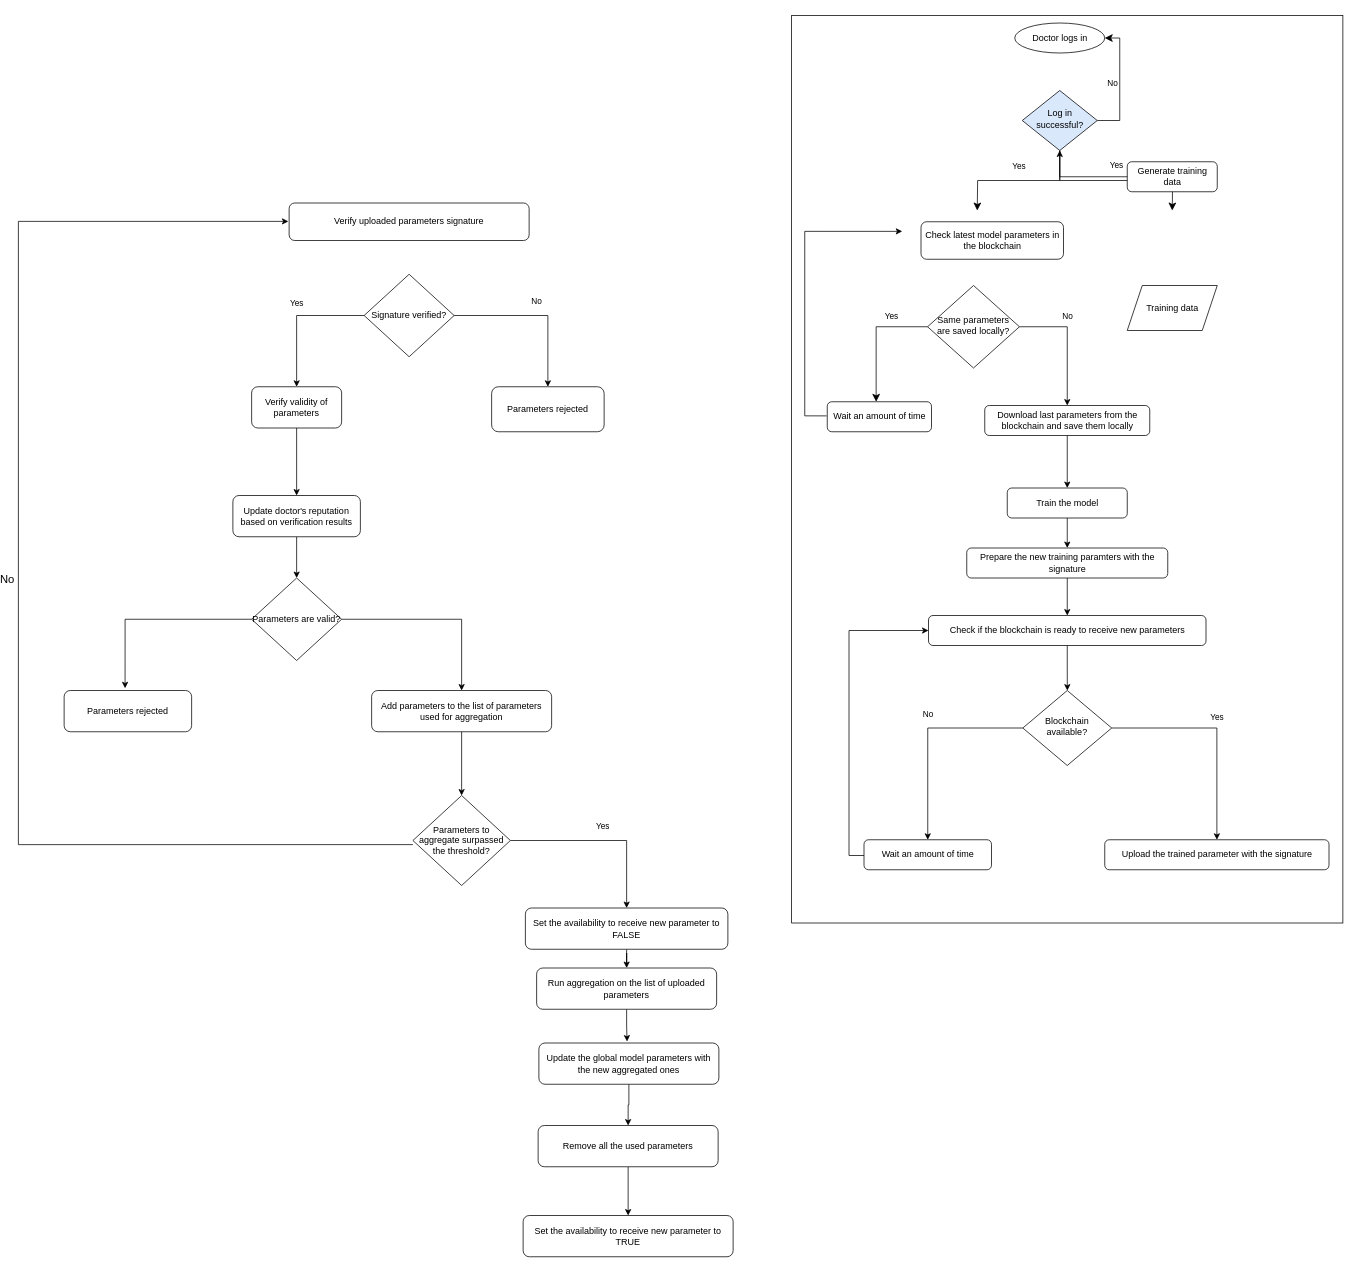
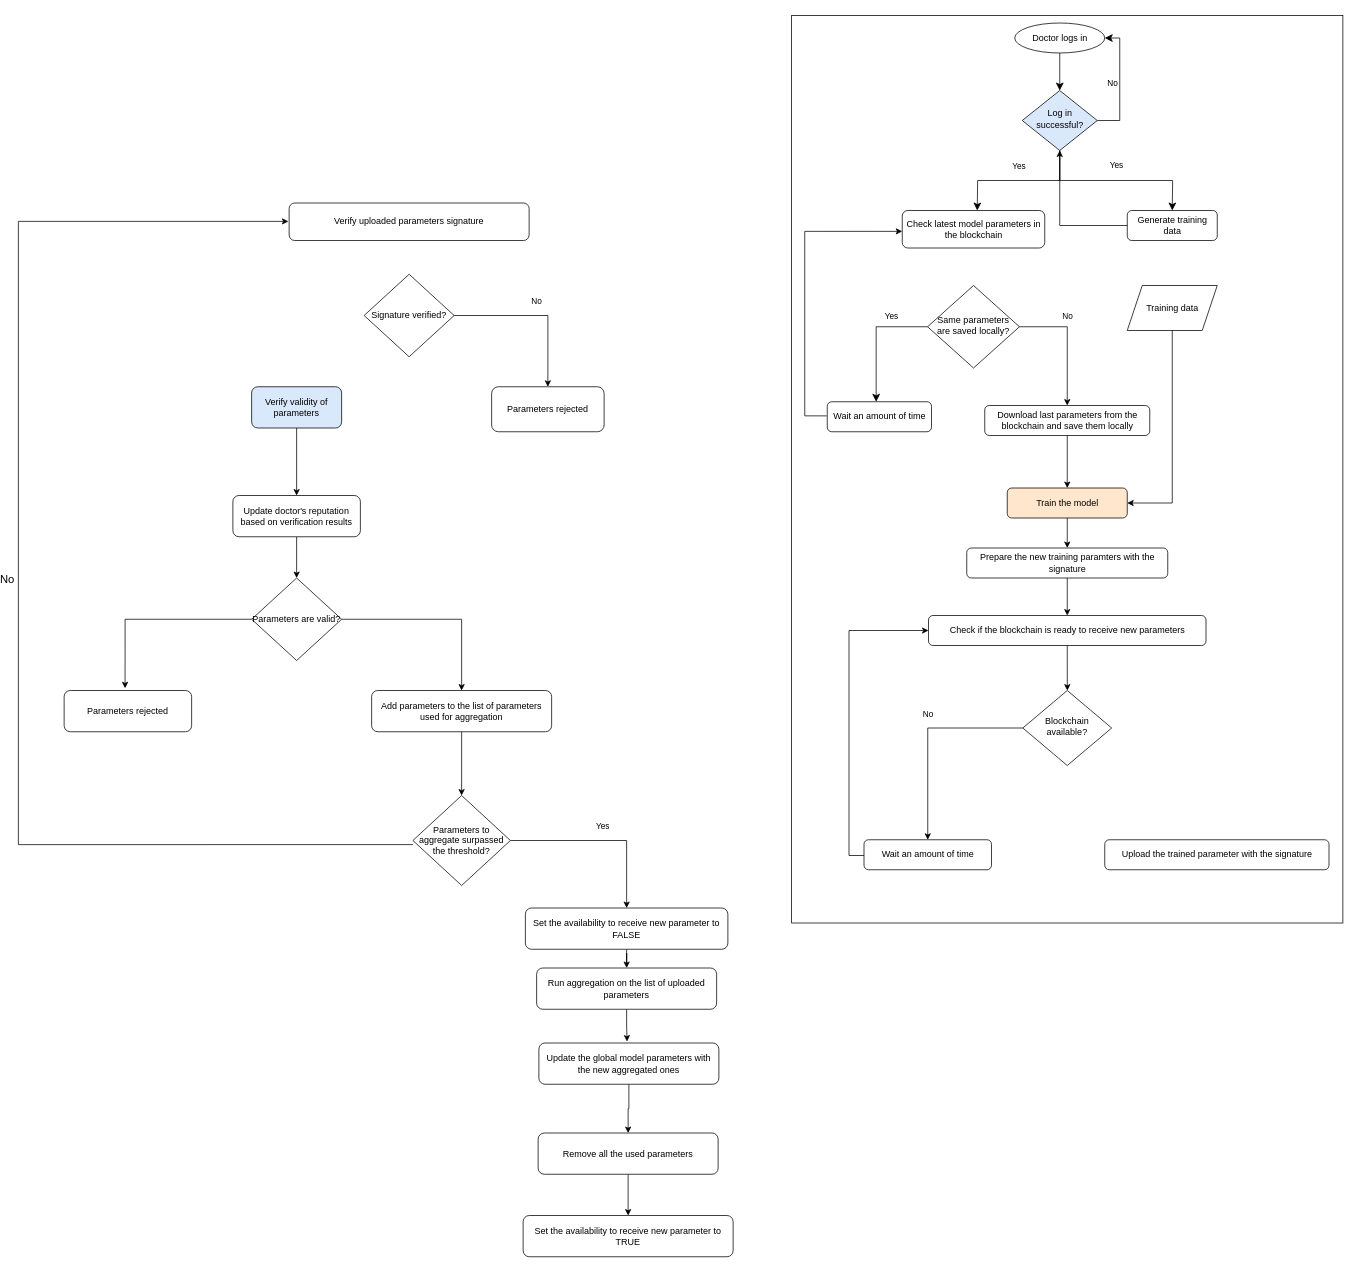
none -> (1060, 68)
(1172, 177) -> (1172, 225)
(992, 240) -> (974, 229)
(298, 315) -> none
(297, 407) -> (297, 407)
none -> (1172, 418)
(1067, 503) -> (1067, 503)
(1216, 728) -> none
(628, 1146) -> (628, 1154)
